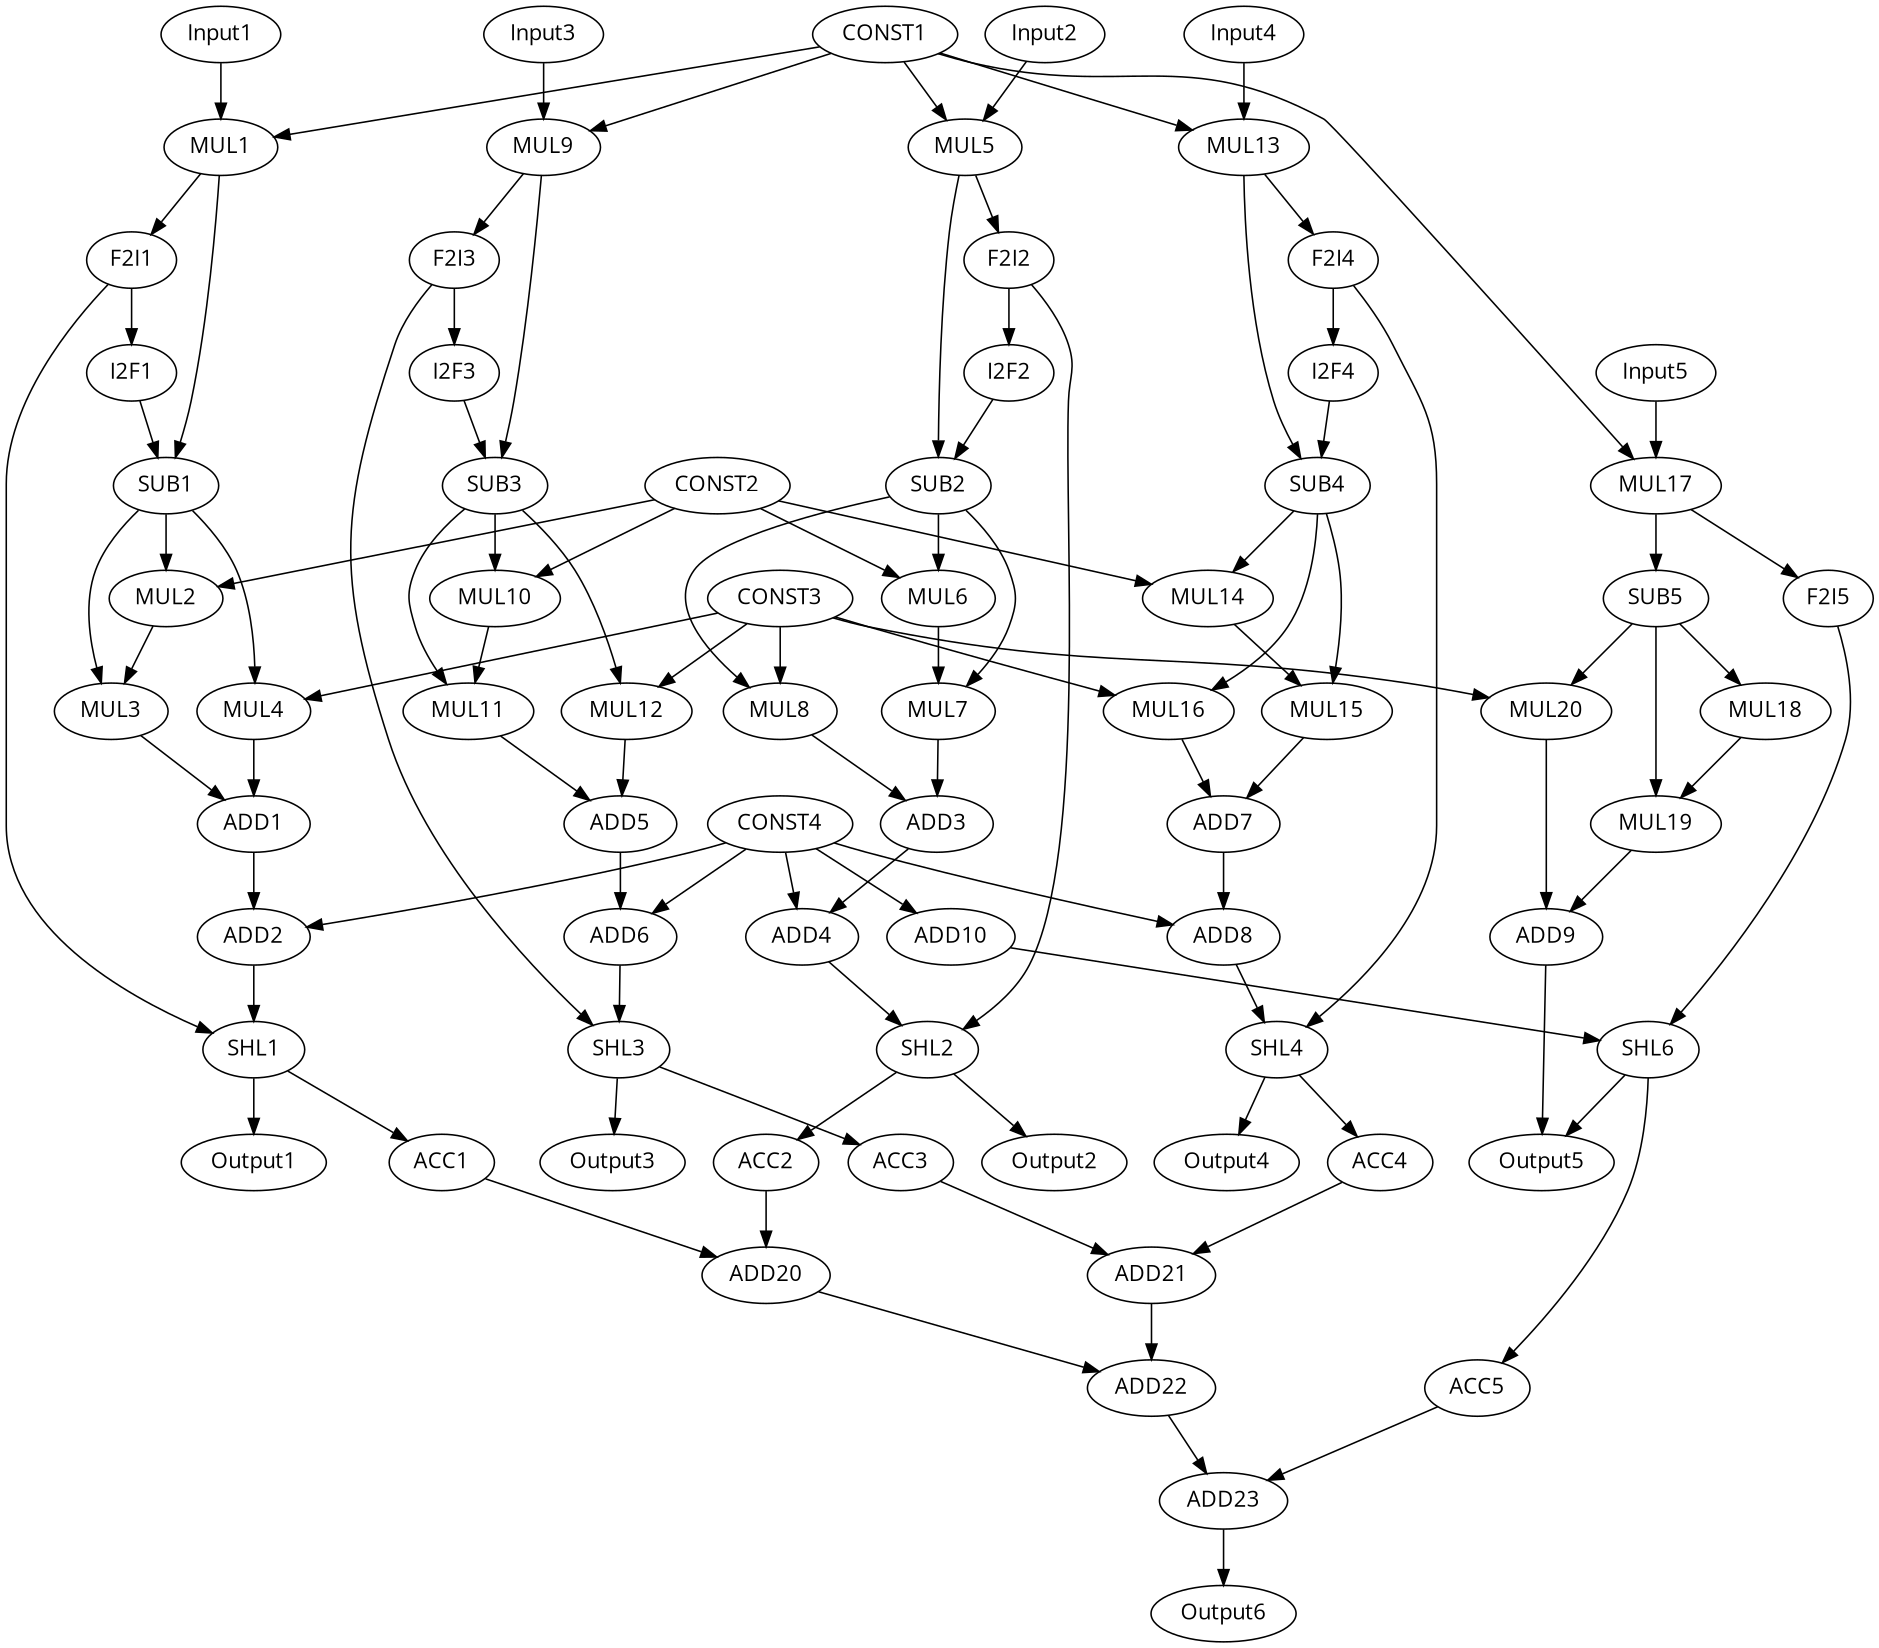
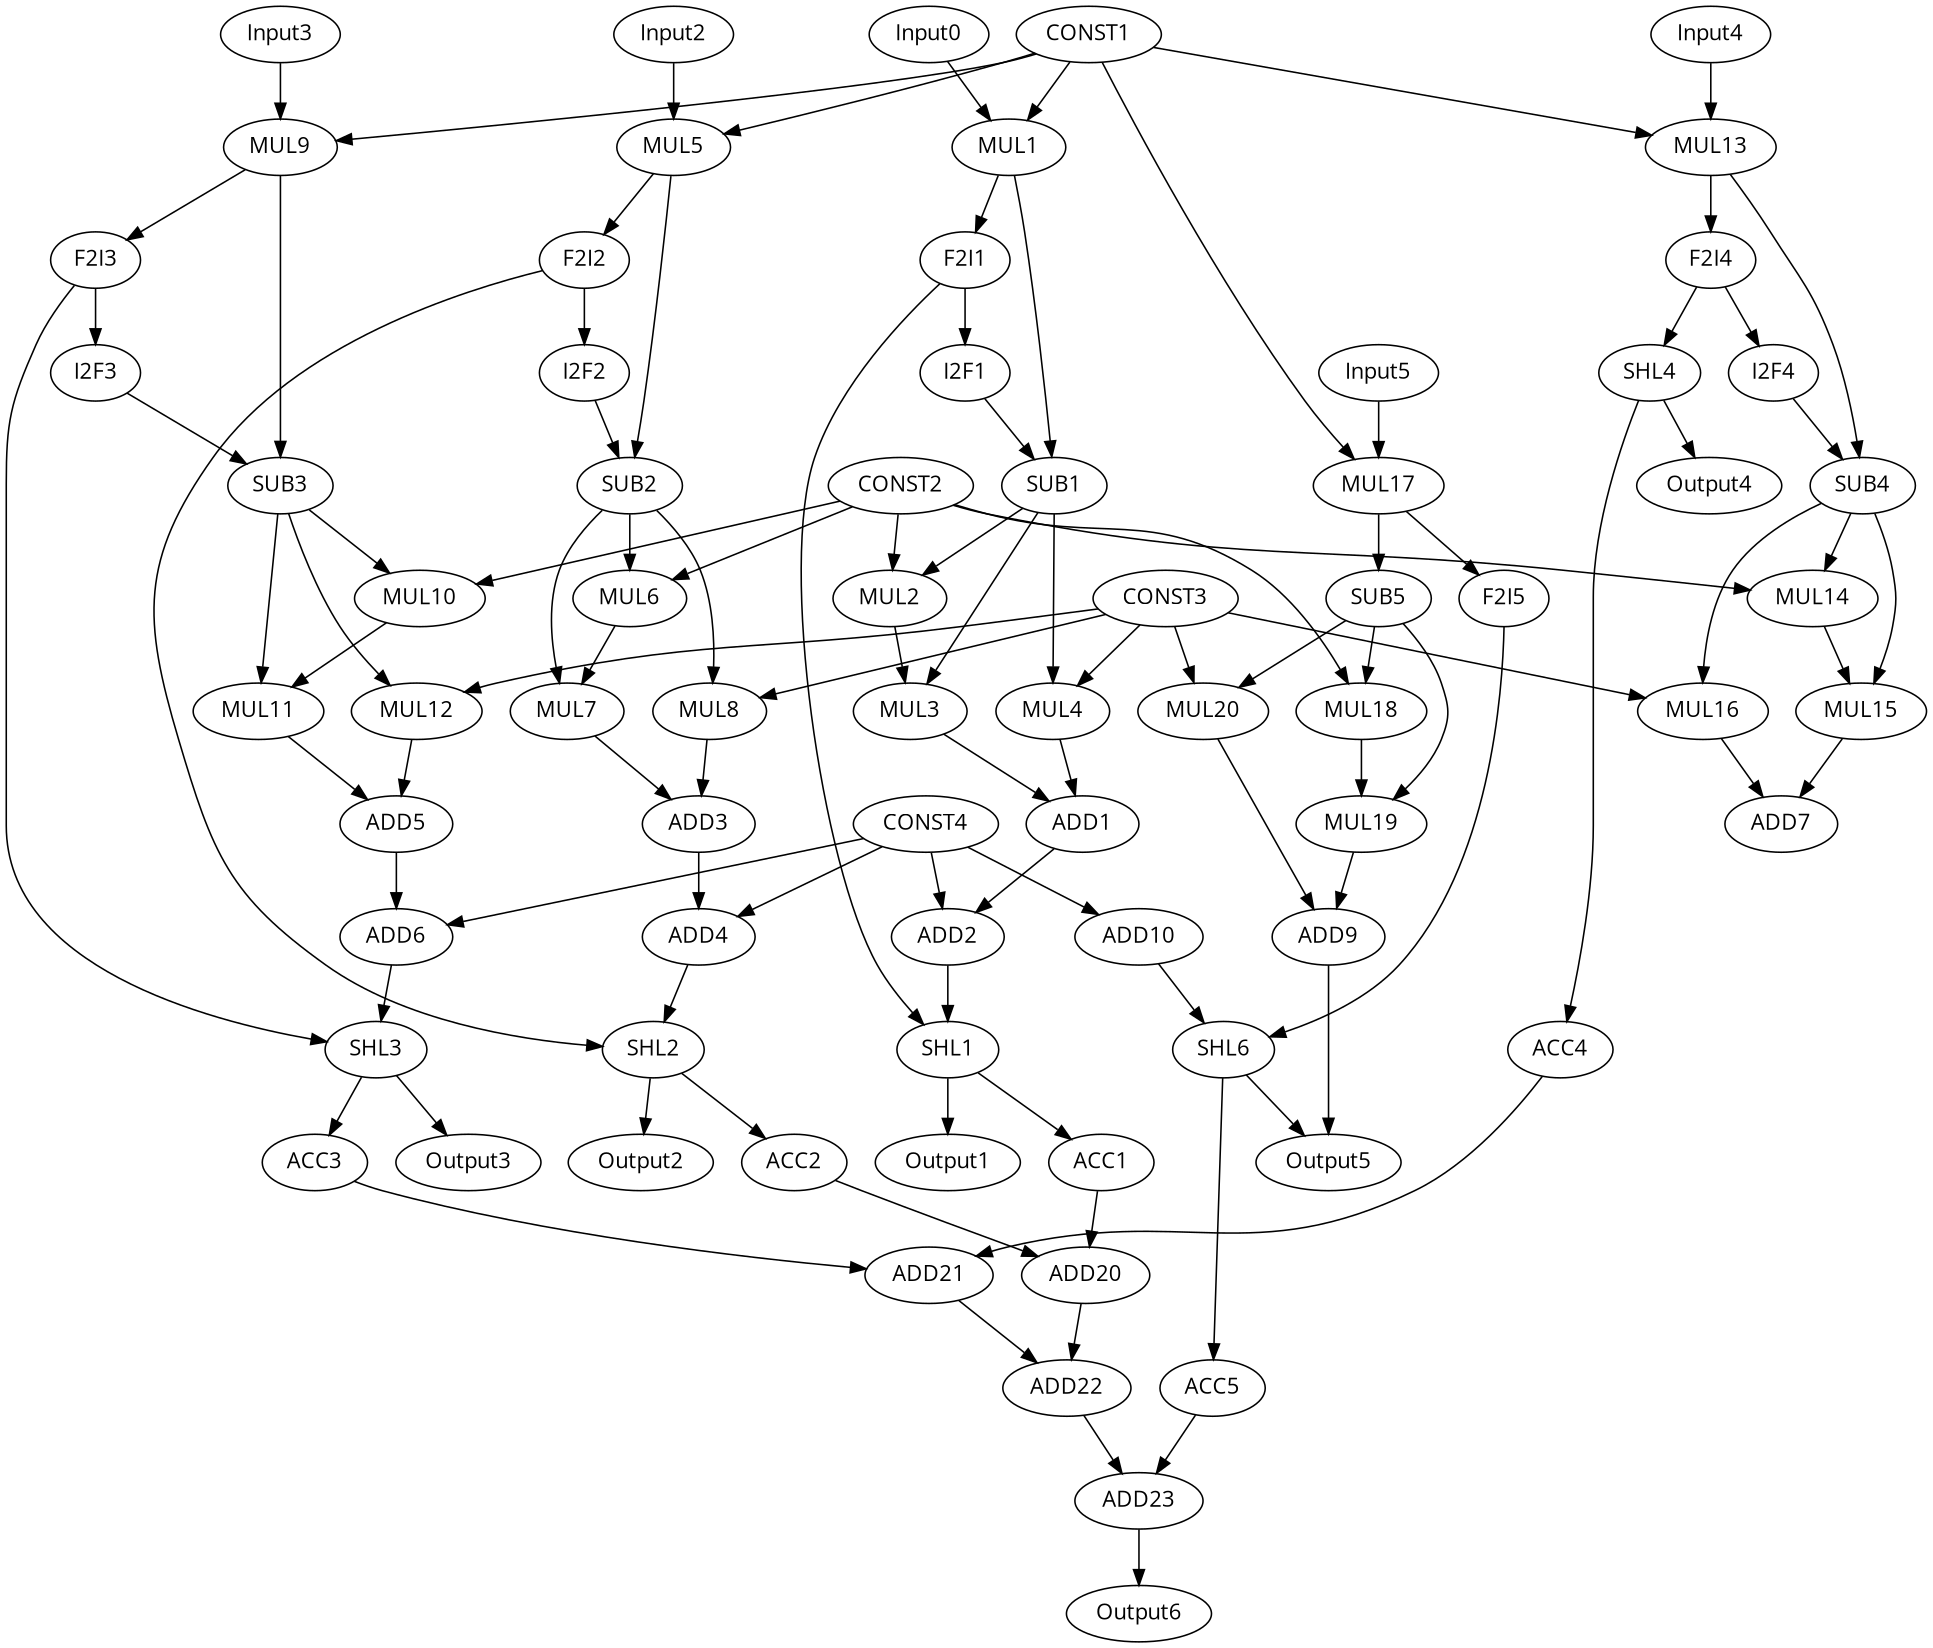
(221, 34) -> (929, 34)
none -> (1234, 561)
(1224, 937) -> none
